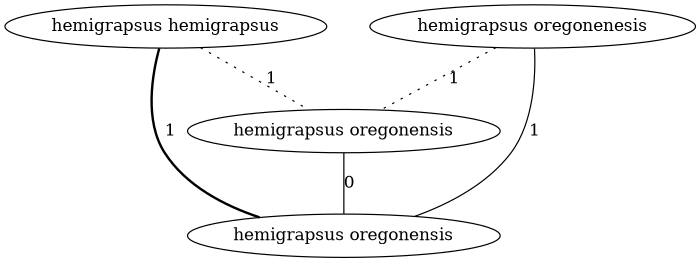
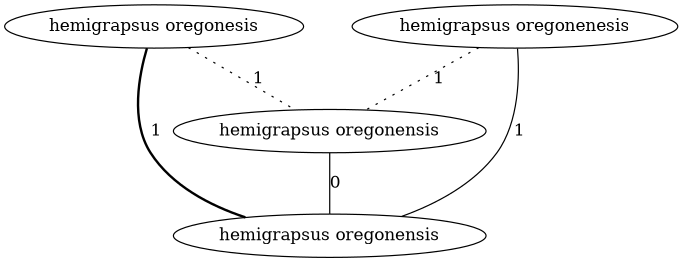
(166, 26) -> (154, 26)
